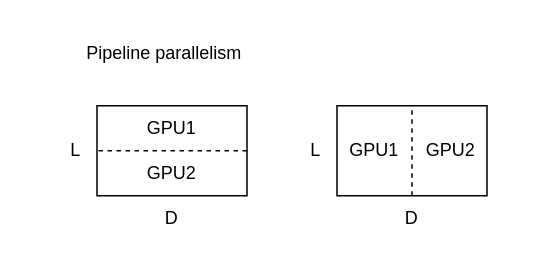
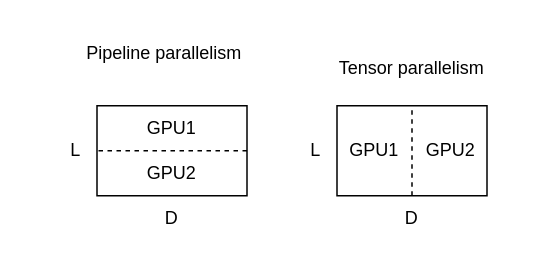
none -> (412, 68)
